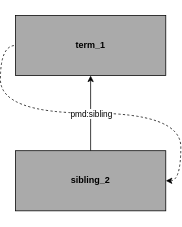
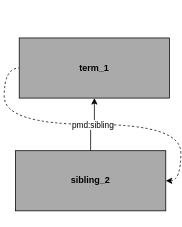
(90, 45) -> (94, 68)
